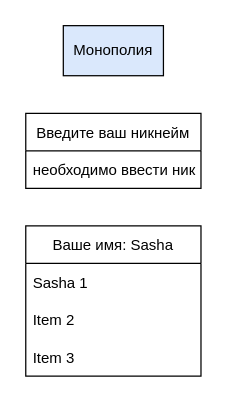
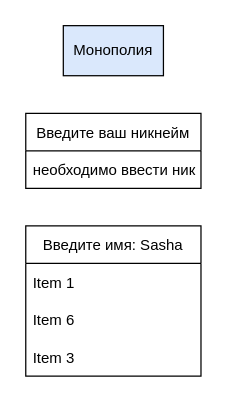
(113, 245) -> (113, 245)
(60, 283) -> (56, 283)
(56, 320) -> (56, 320)
